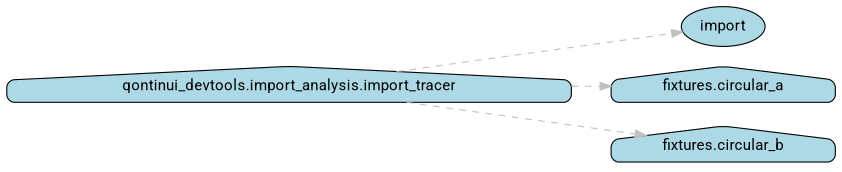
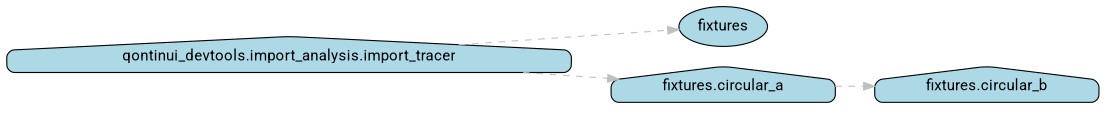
(723, 27) -> (723, 27)
(521, 118) -> (849, 86)
